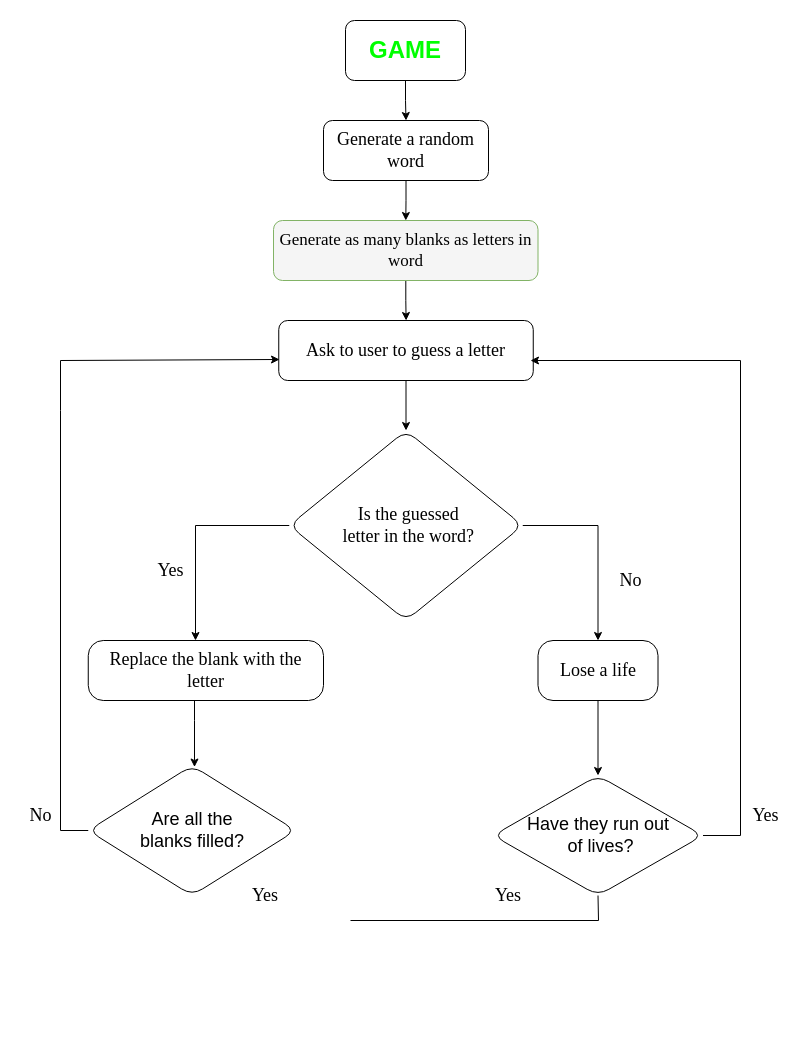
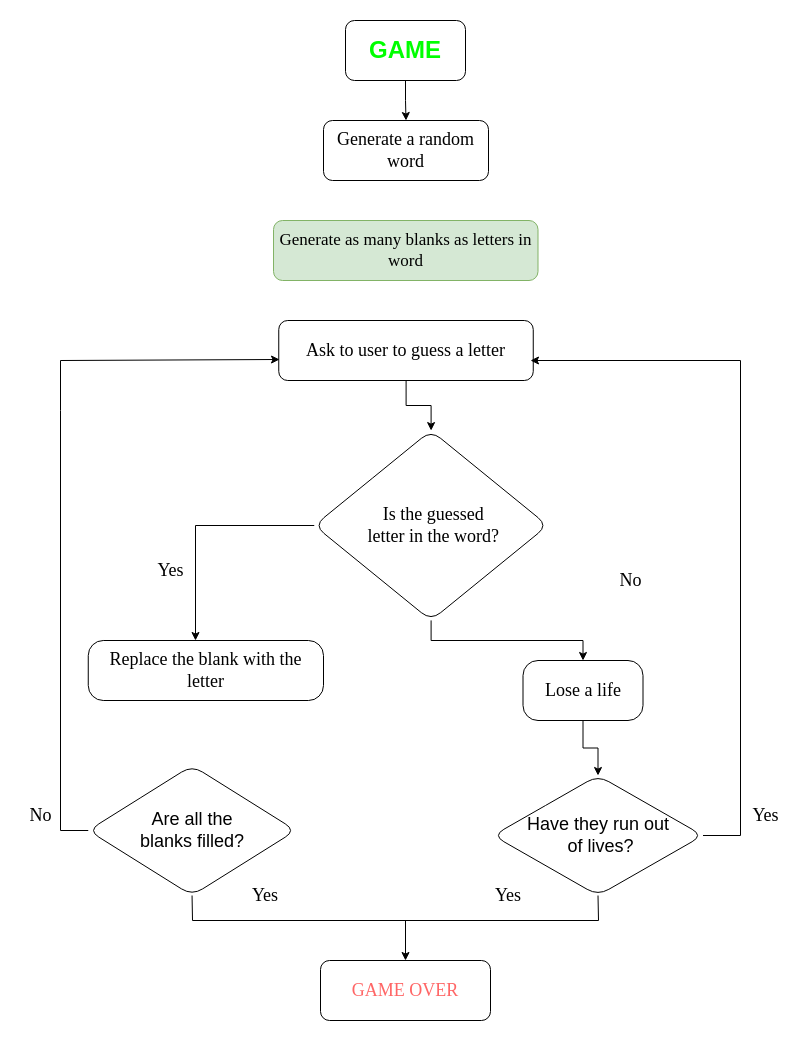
(406, 197) -> none
(406, 251) -> (406, 251)
(406, 297) -> none
(406, 526) -> (431, 526)
(598, 671) -> (583, 691)
(195, 731) -> none
none -> (258, 921)
none -> (406, 991)
